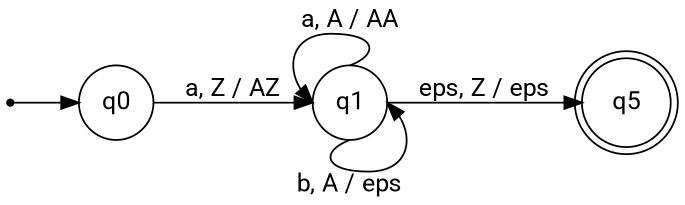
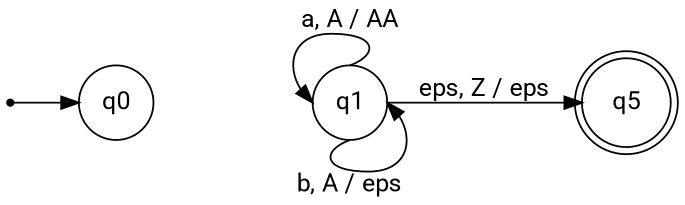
(224, 103) -> none
